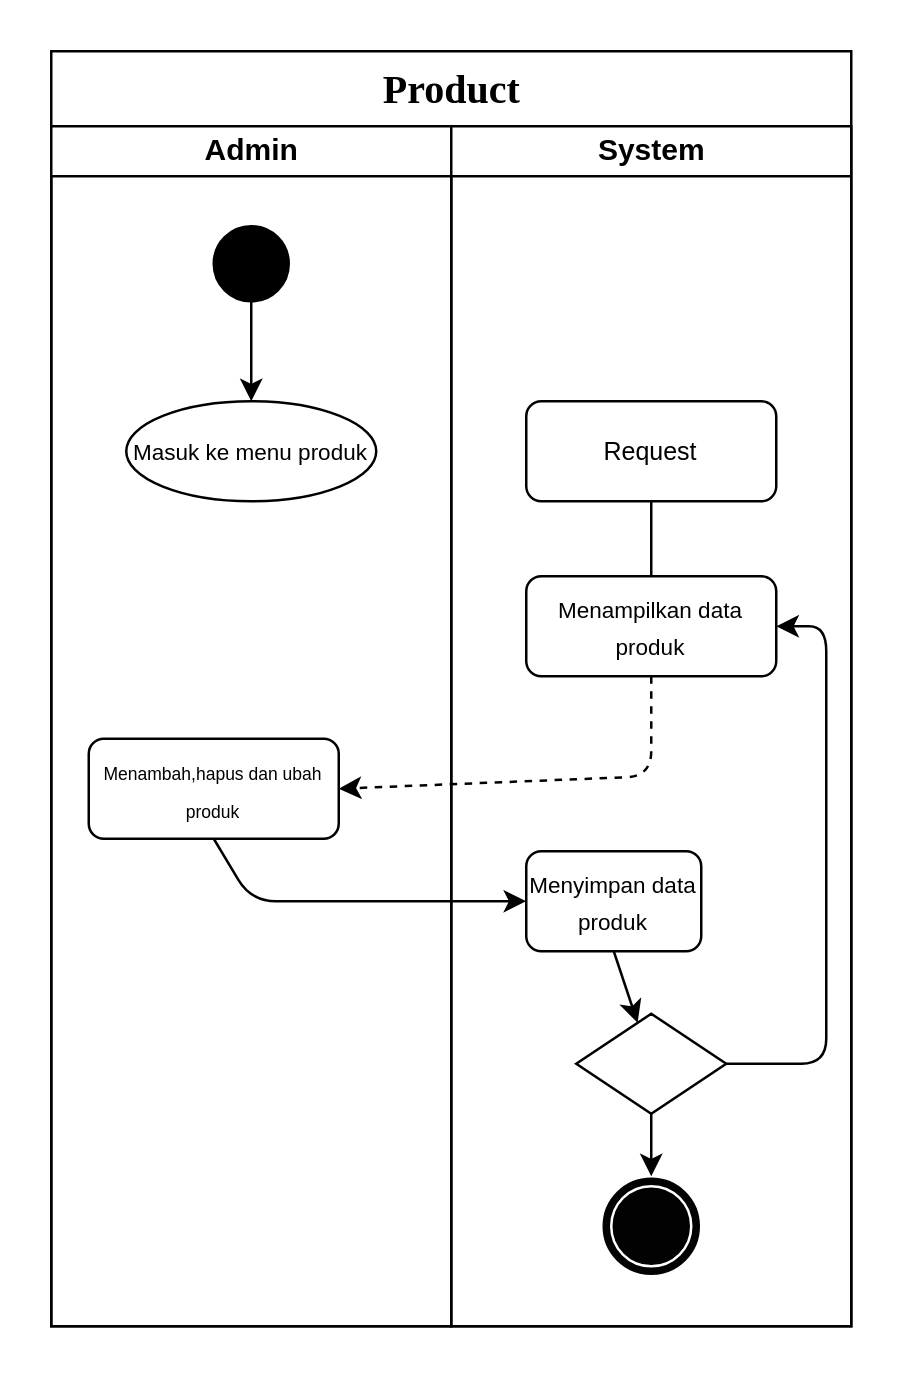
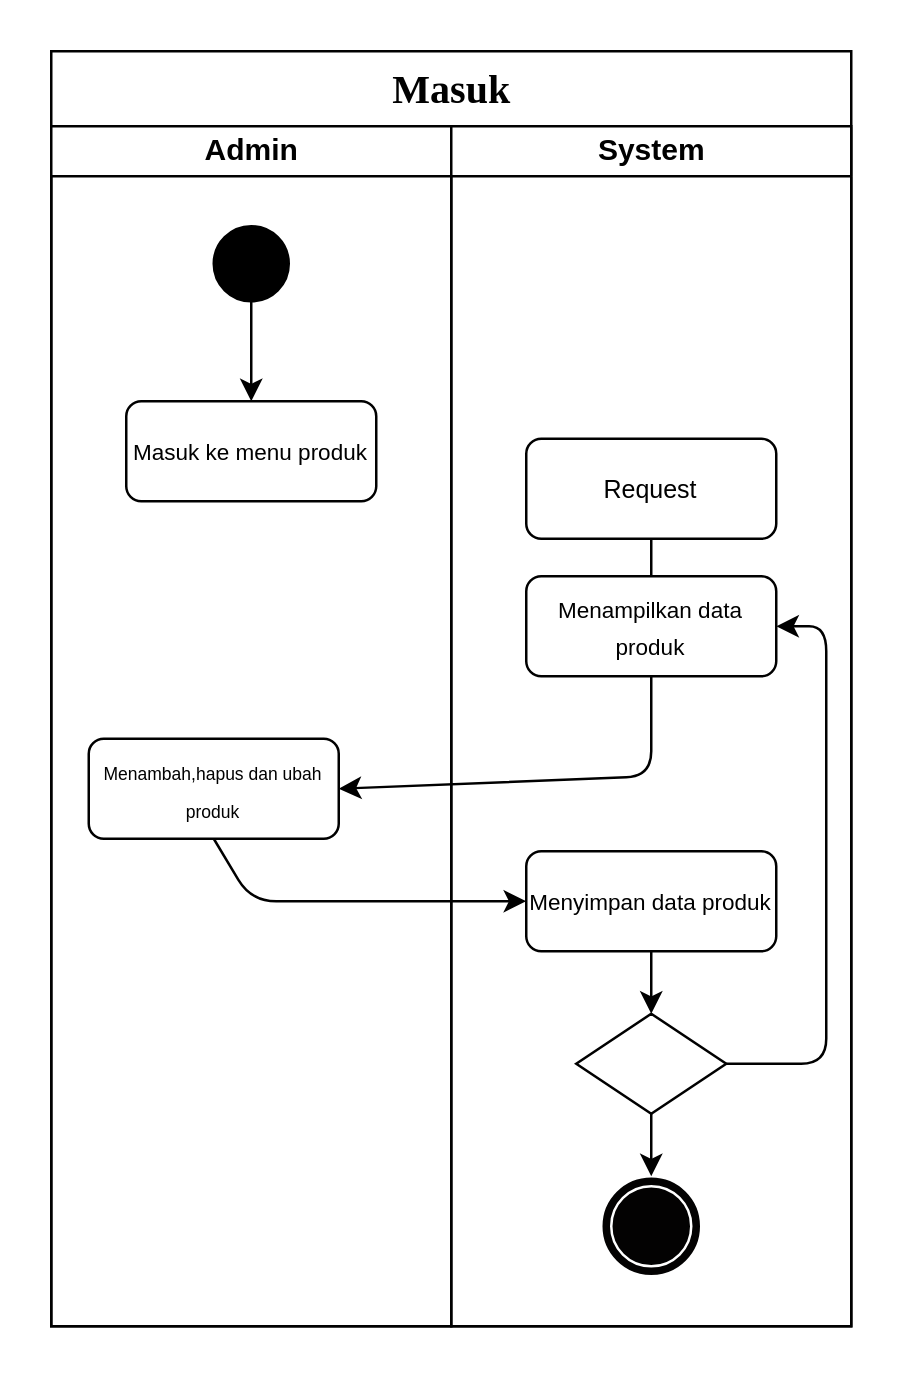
(453, 89) -> (453, 89)
(251, 451) -> (251, 451)
(651, 451) -> (651, 489)
(593, 779) -> (593, 779)
(614, 901) -> (651, 901)
